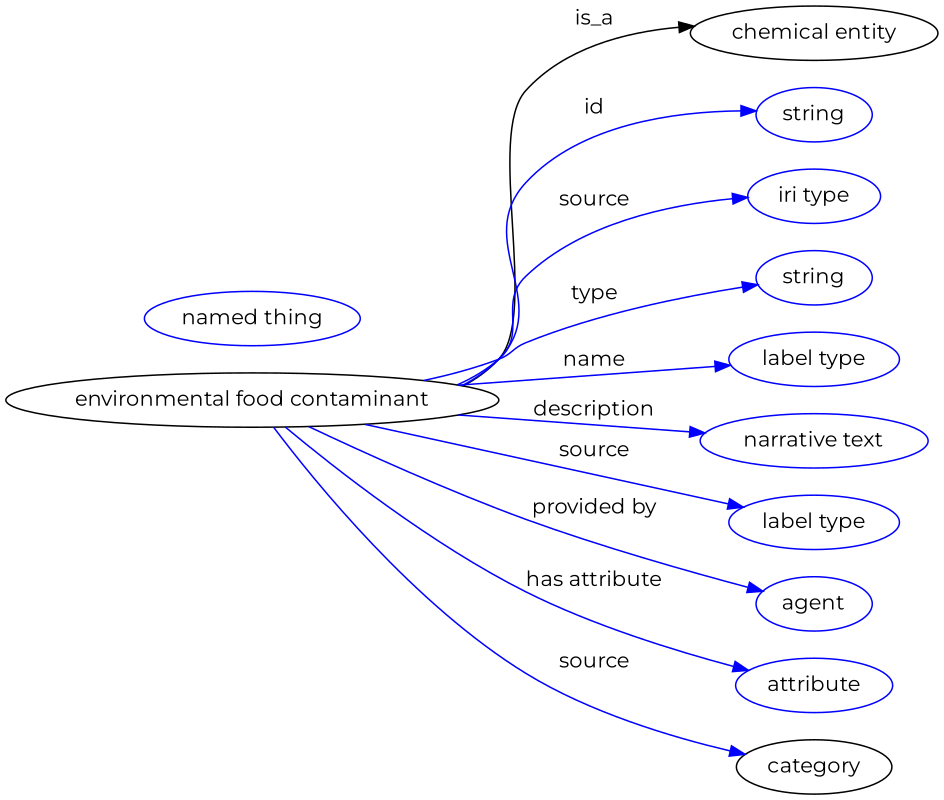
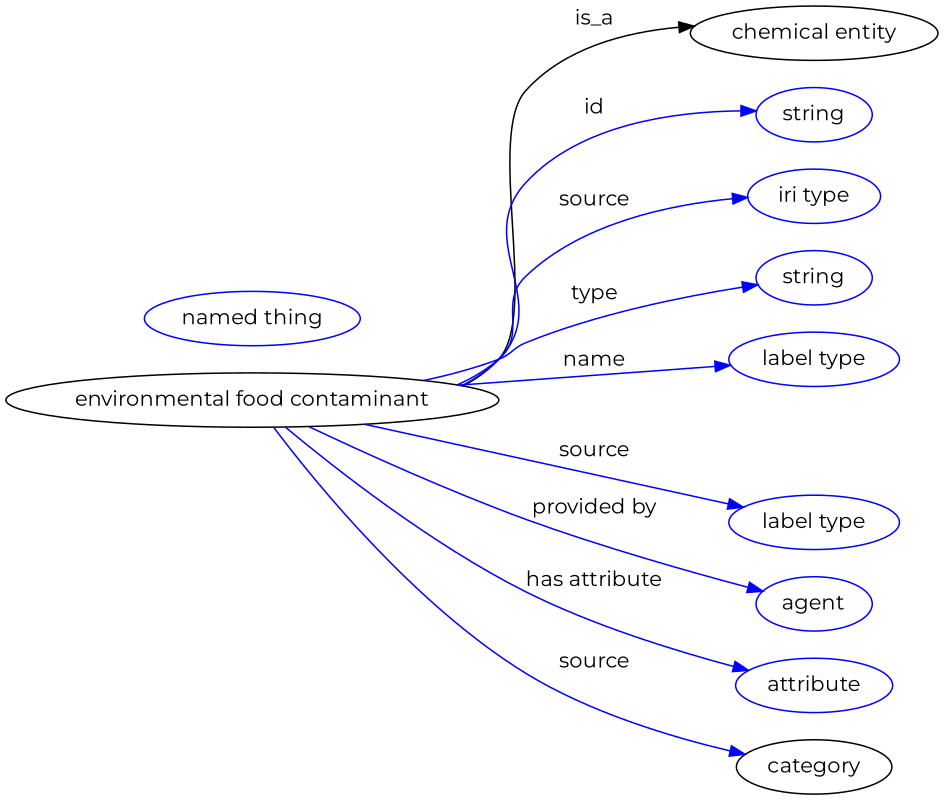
(814, 441) -> none
